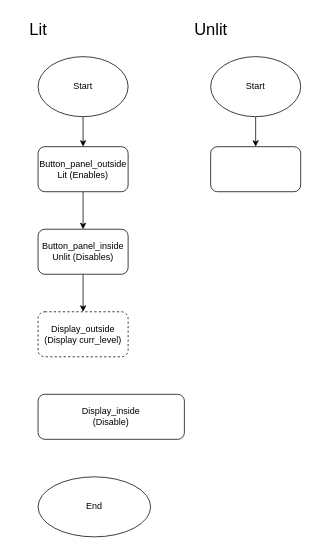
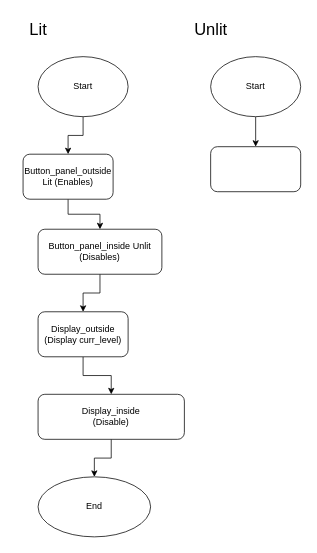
(83, 169) -> (68, 177)
(83, 252) -> (100, 252)
(83, 334) -> (83, 334)
none -> (102, 375)
none -> (111, 450)
